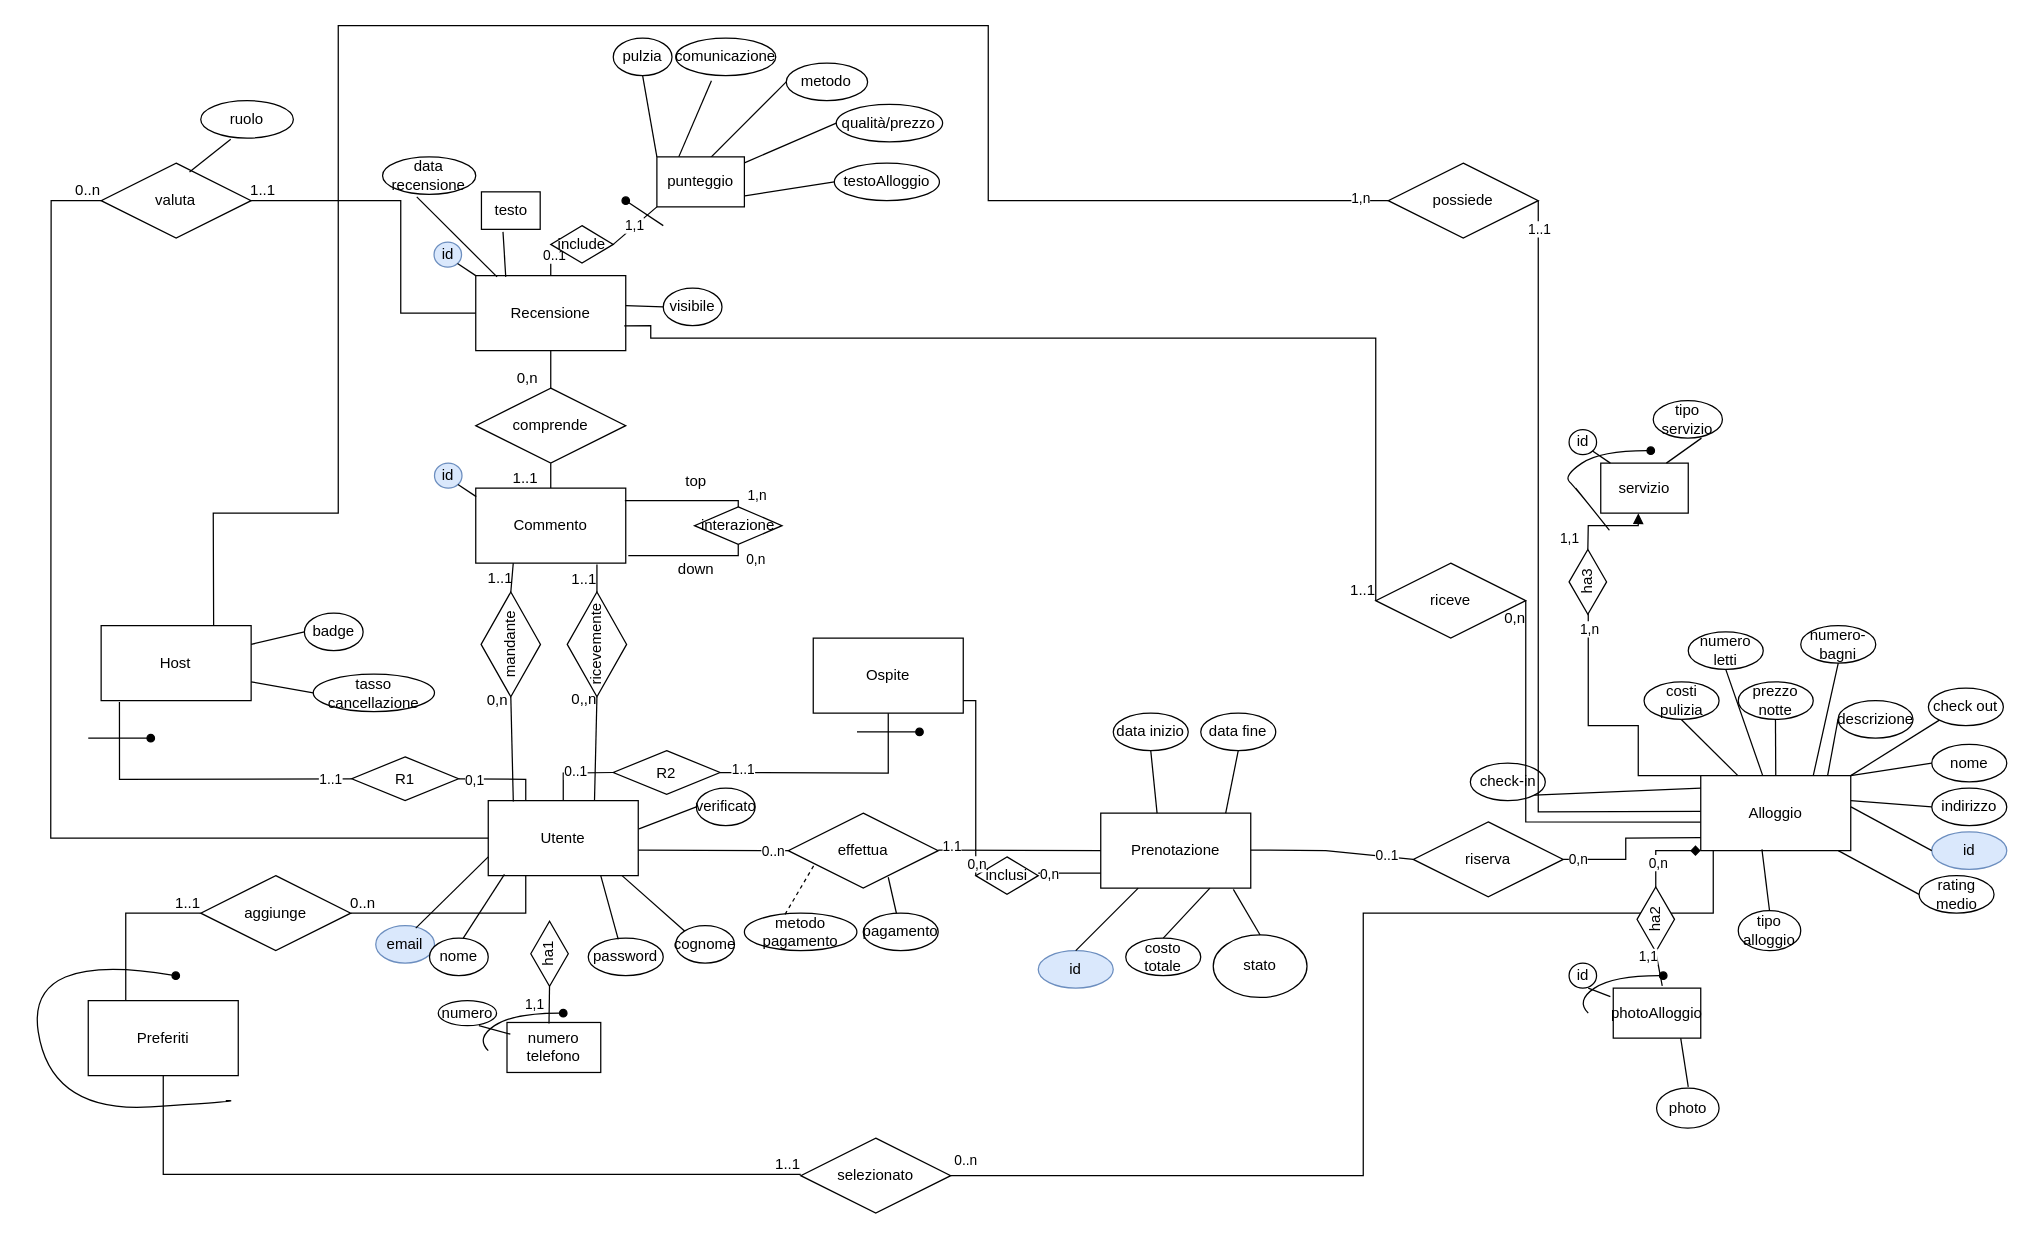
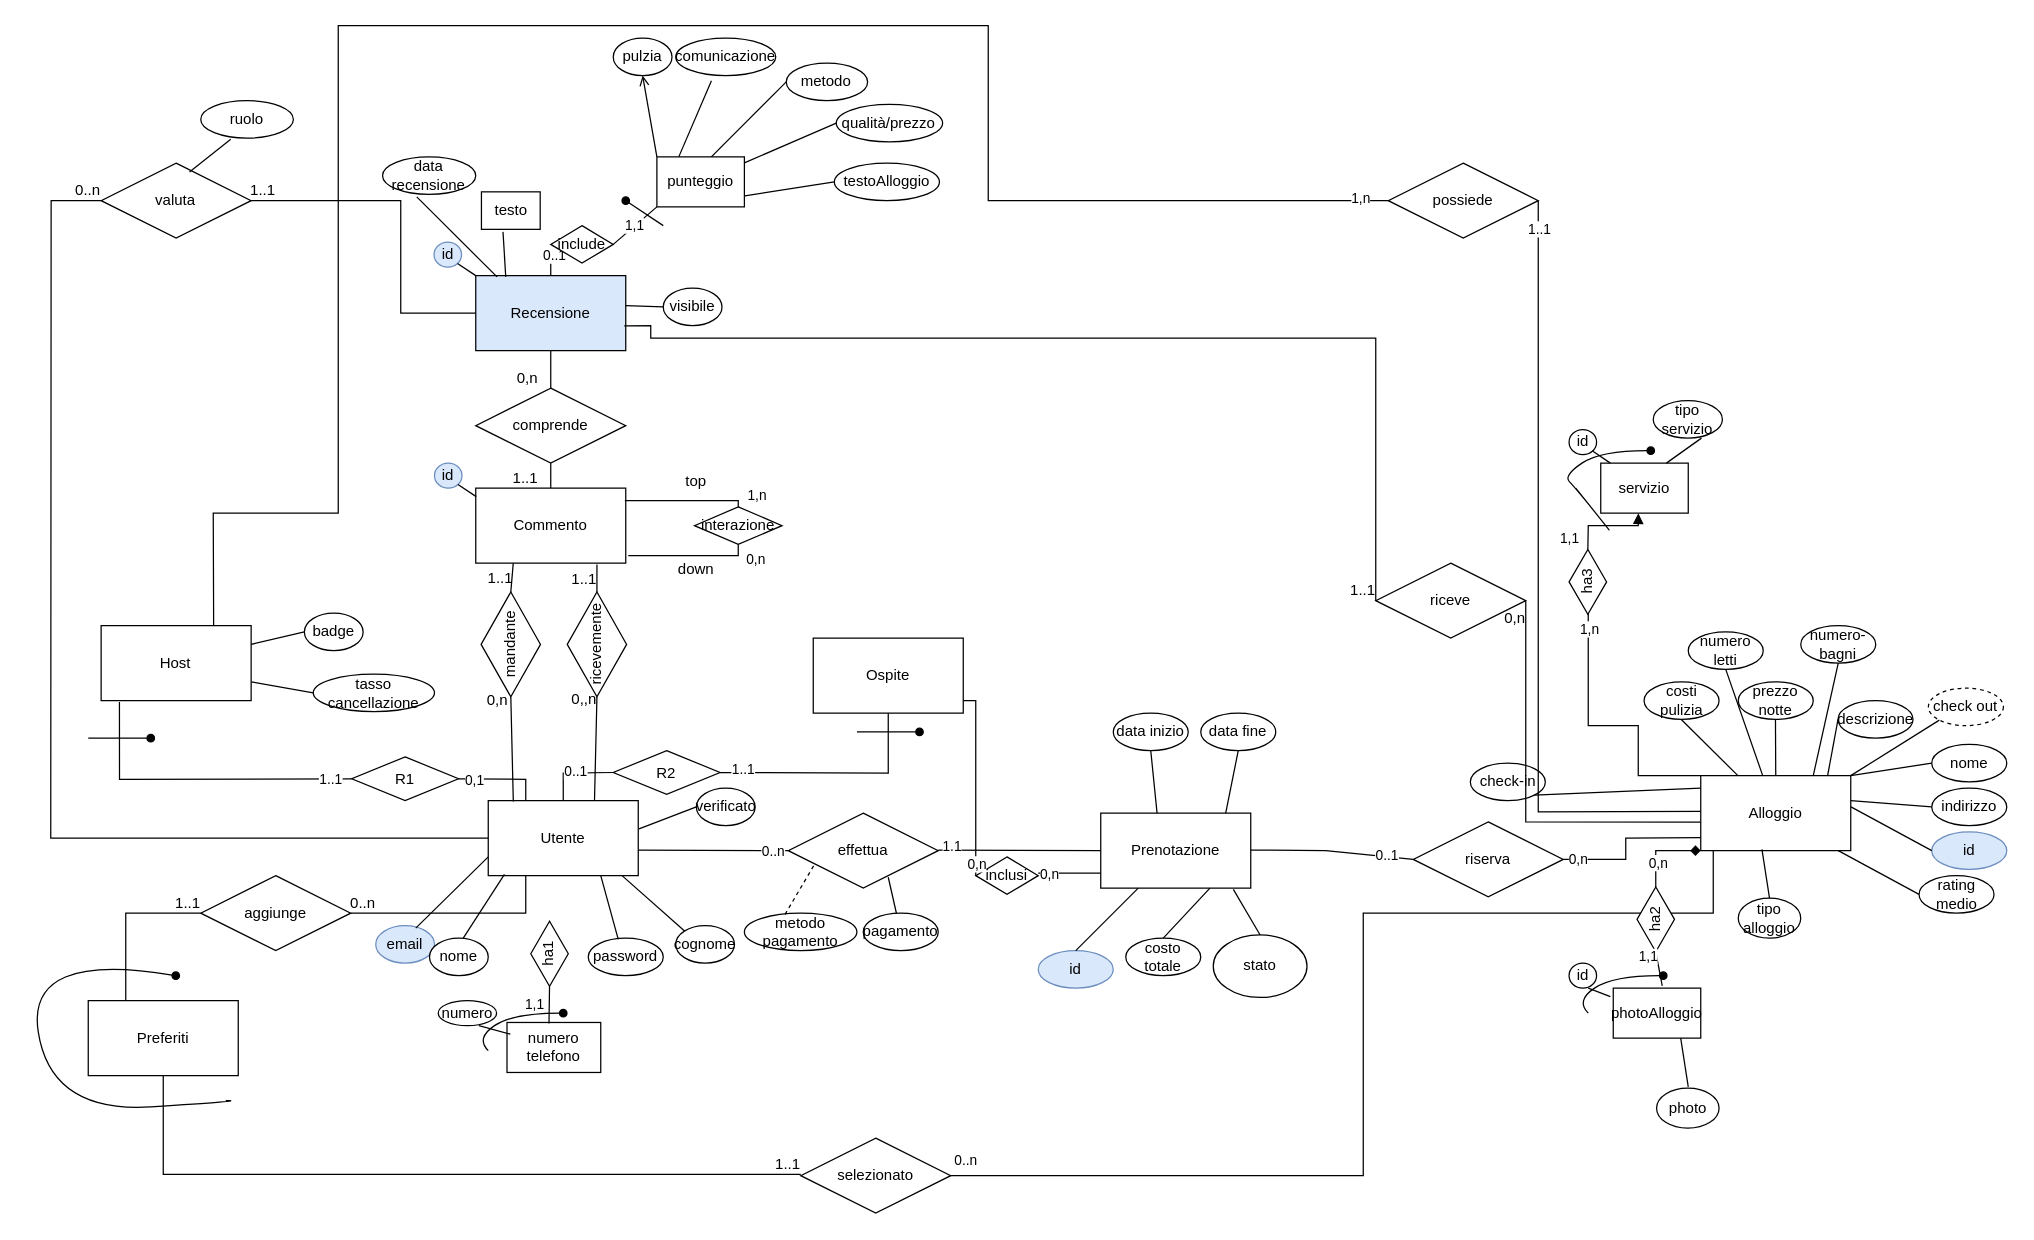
(643, 80) -> (644, 81)
(551, 313) -> (551, 313)
(1966, 707) -> (1966, 707)
(1769, 931) -> (1769, 918)
